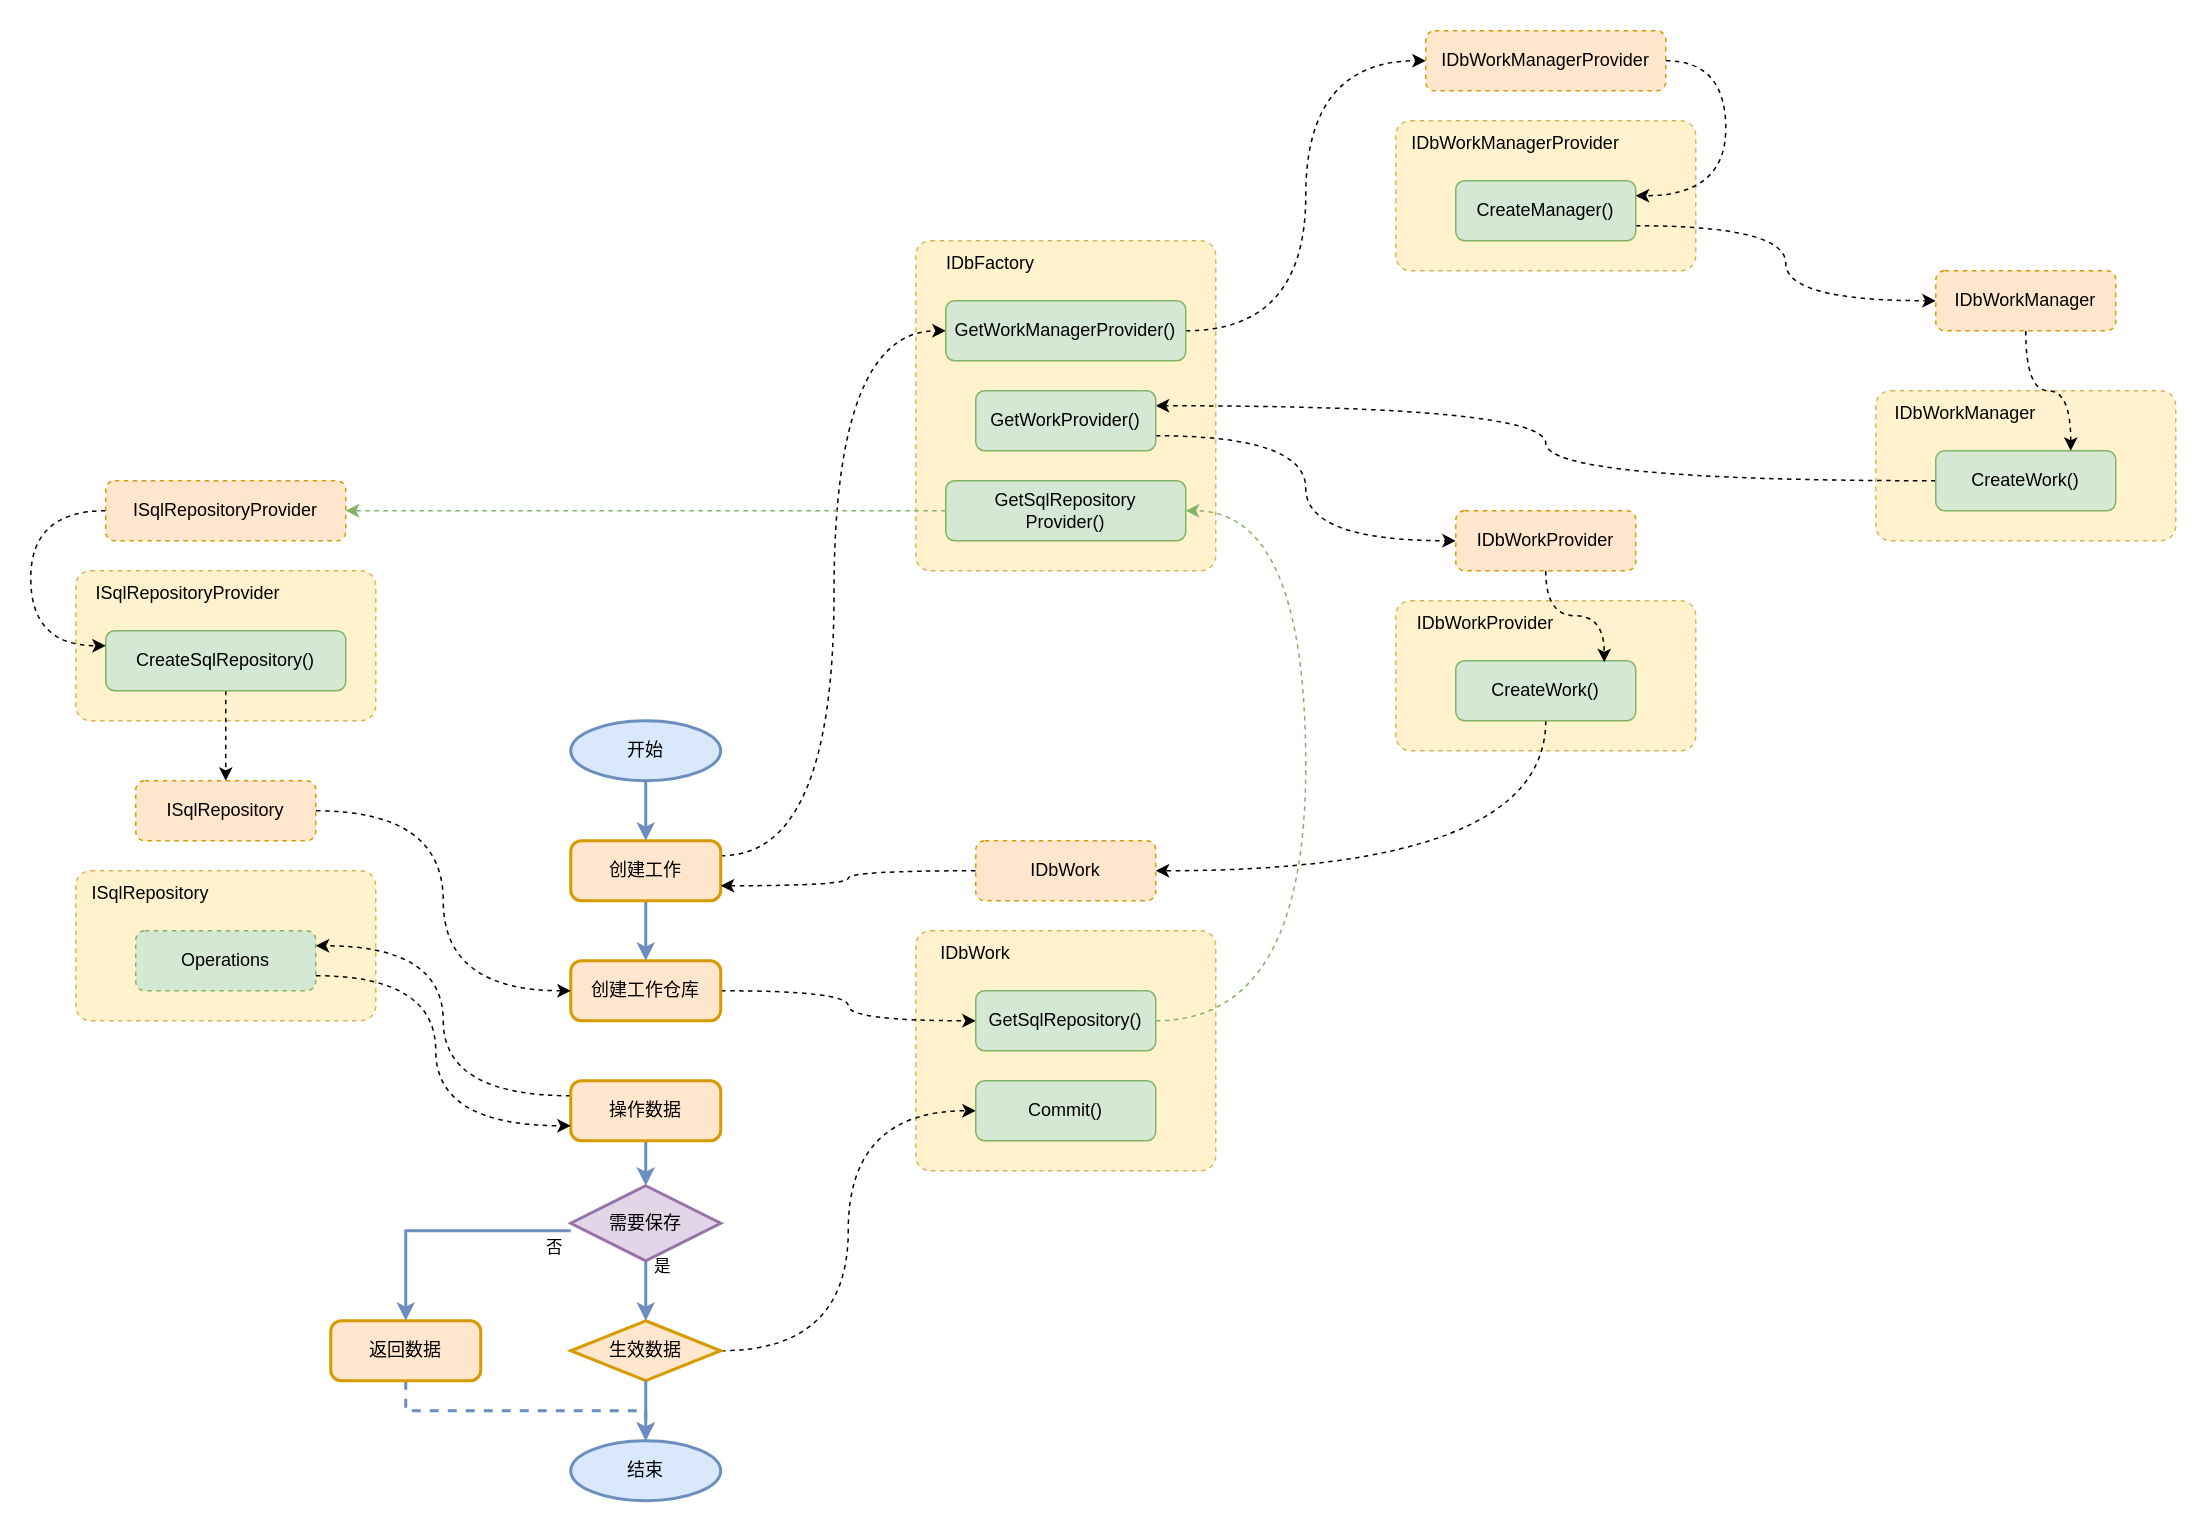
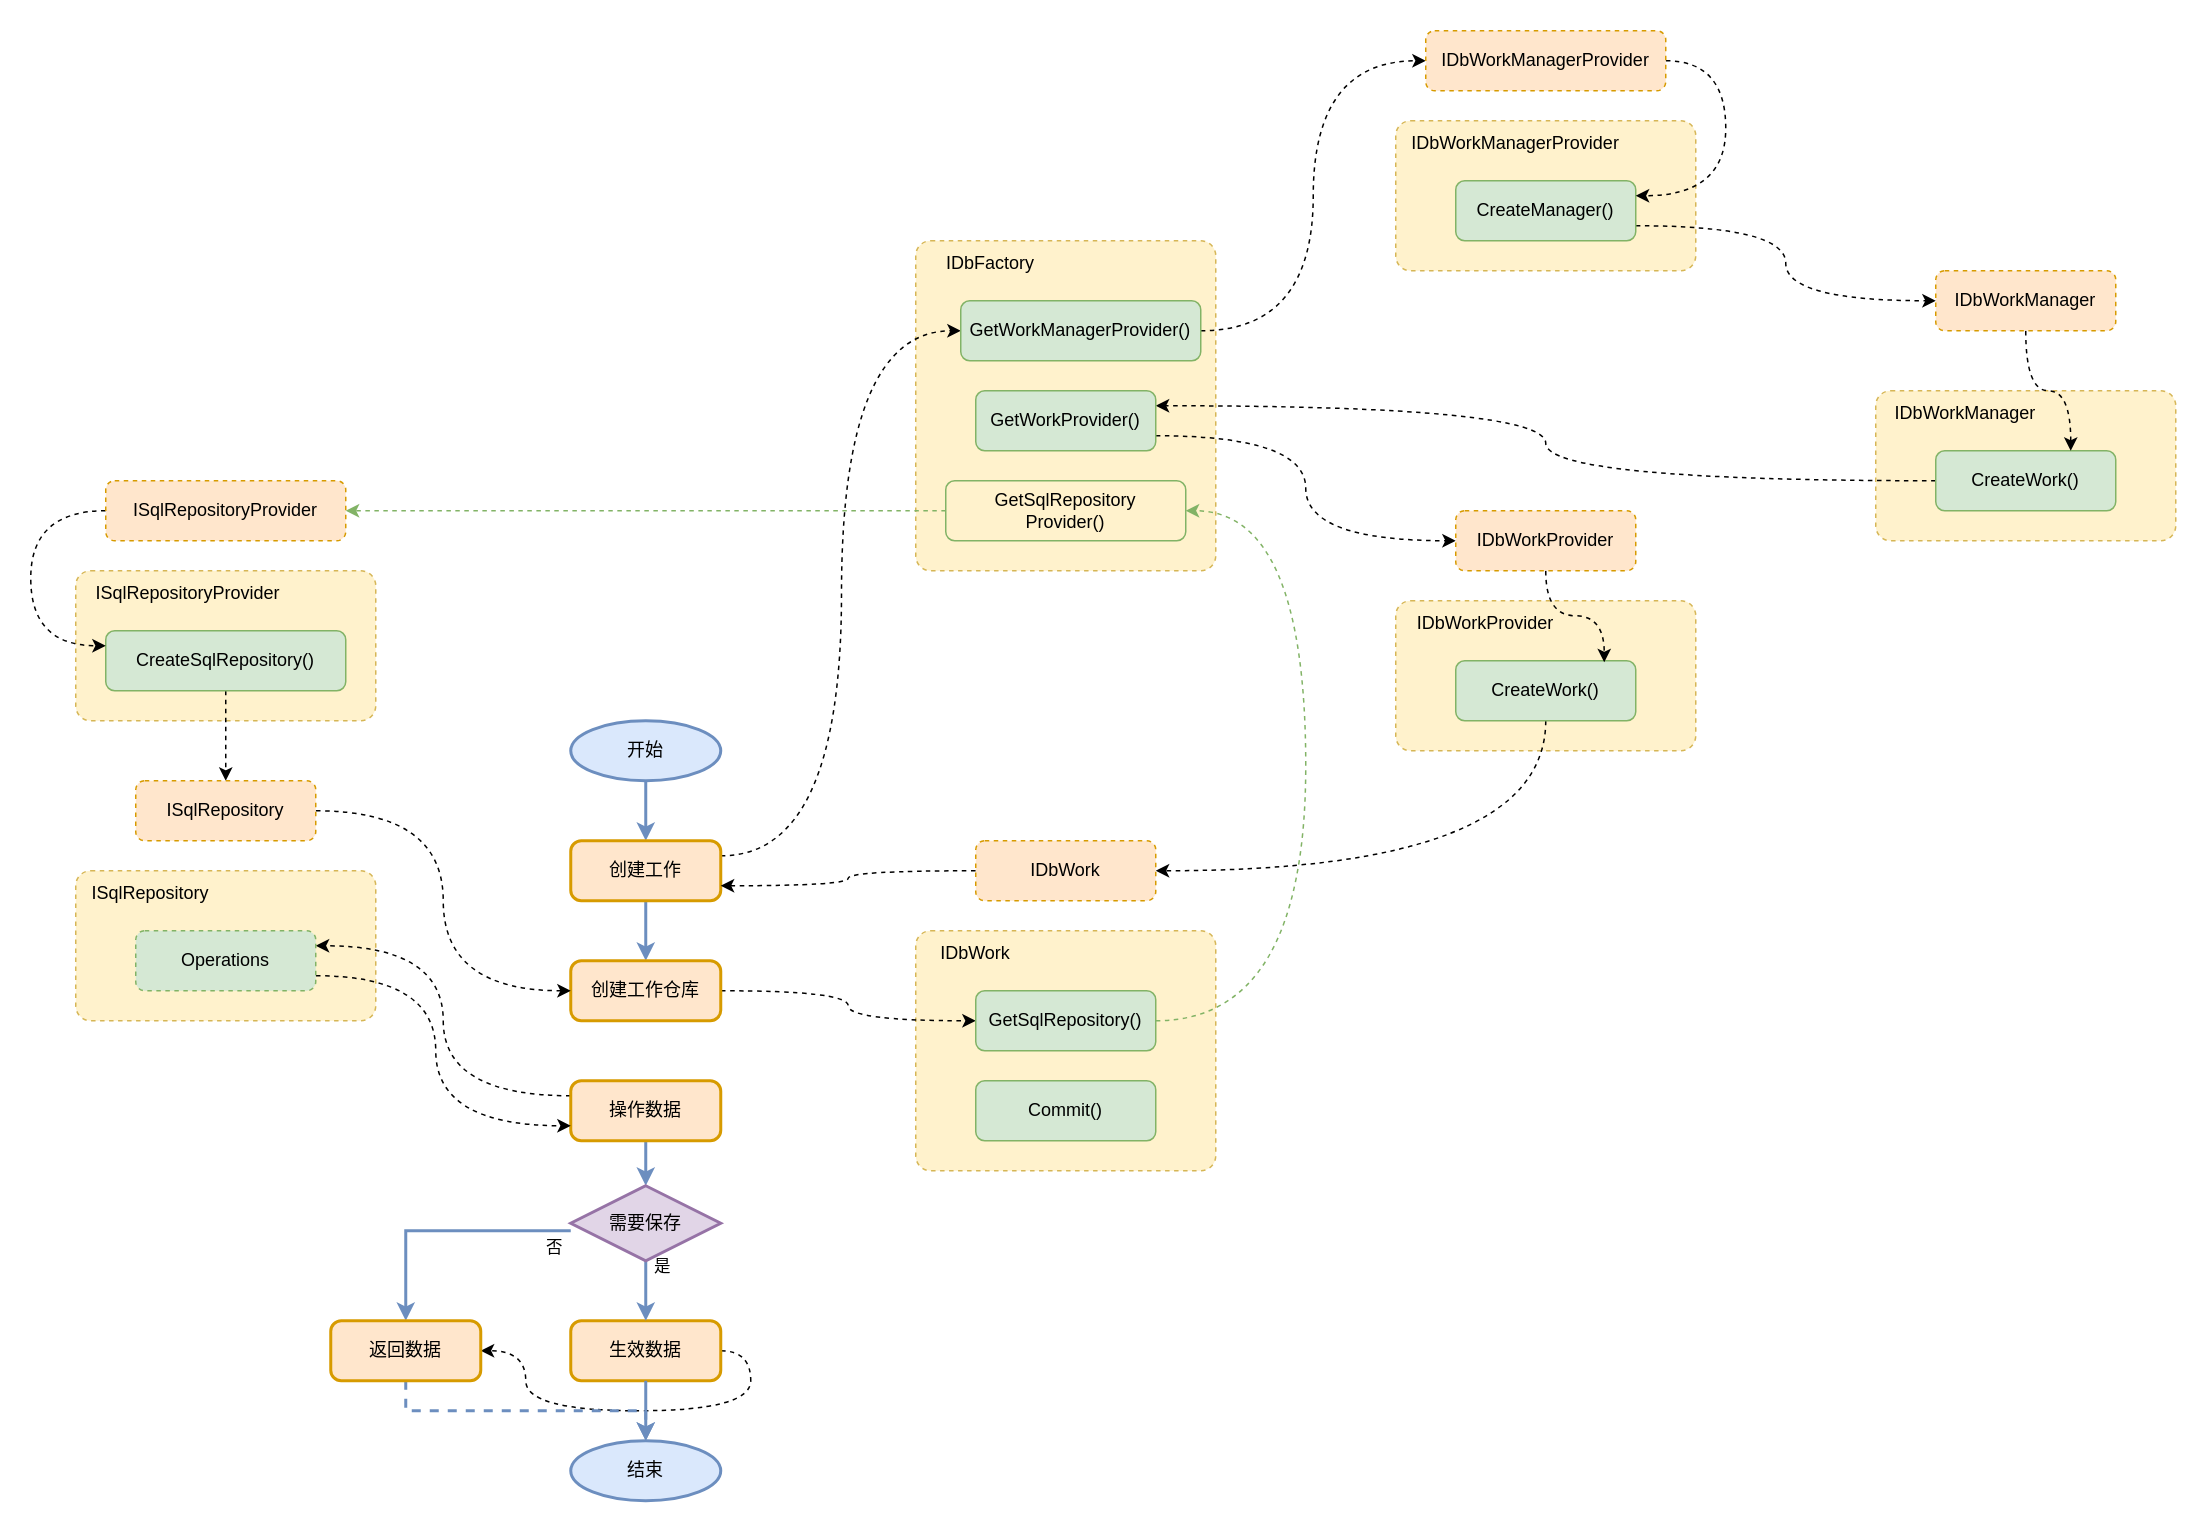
(1066, 331) -> (1081, 331)
(1066, 511) -> (1066, 511)
(848, 1236) -> (727, 1402)
(646, 1351) -> (646, 1351)
